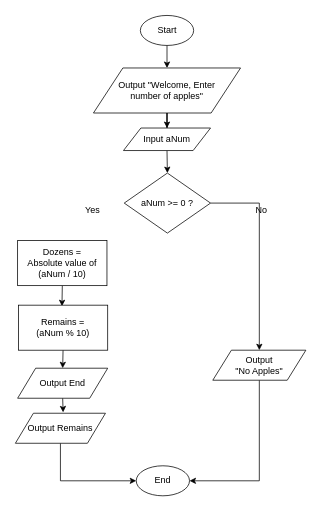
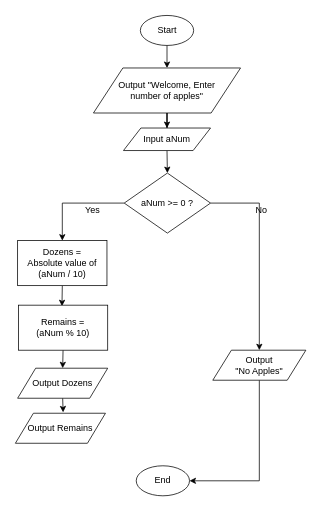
none -> (62, 218)
(63, 383) -> (63, 383)
(77, 480) -> none
